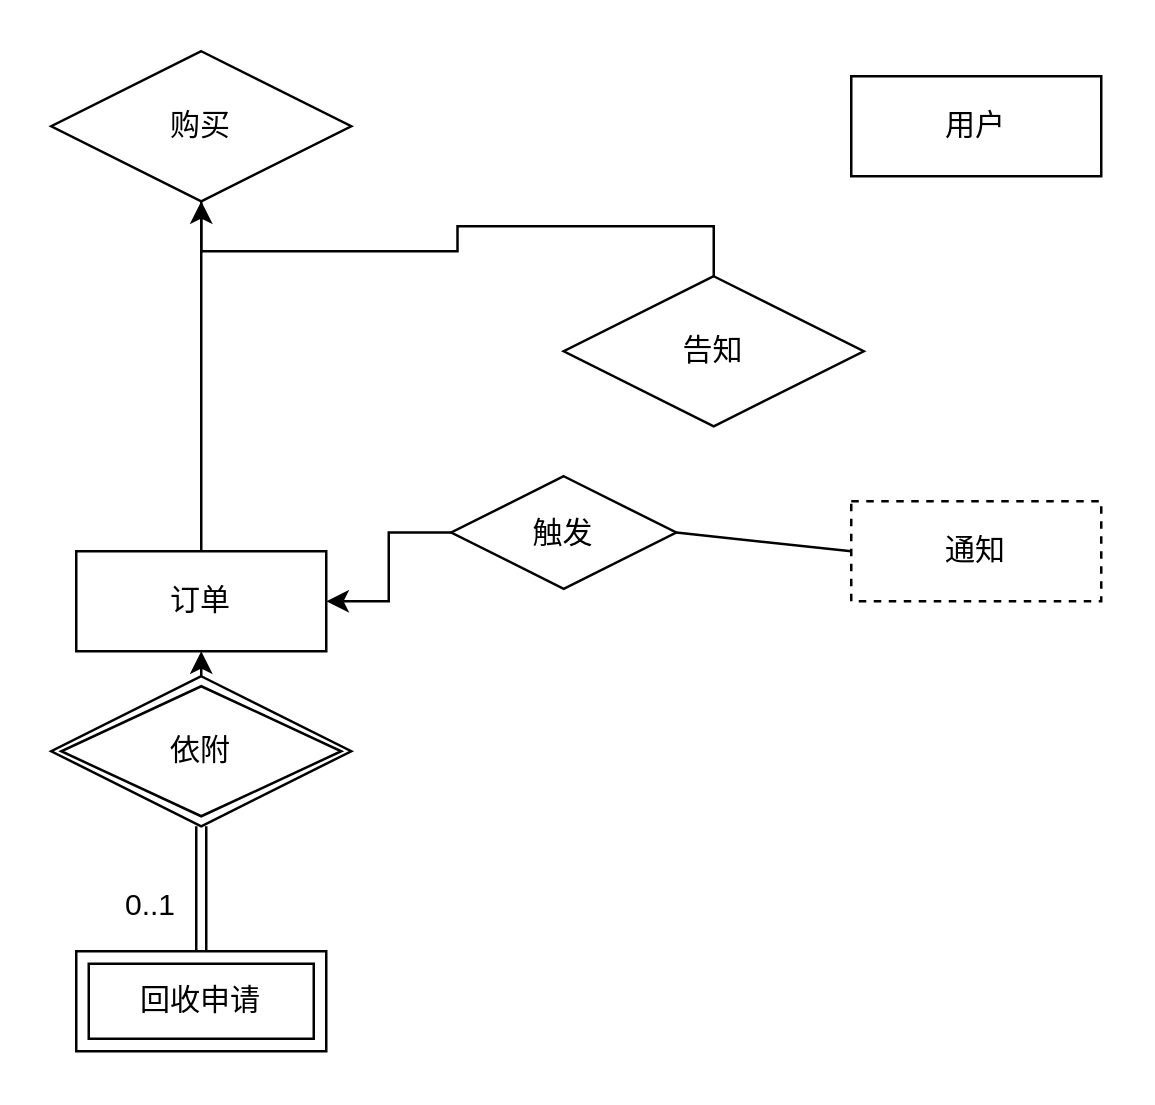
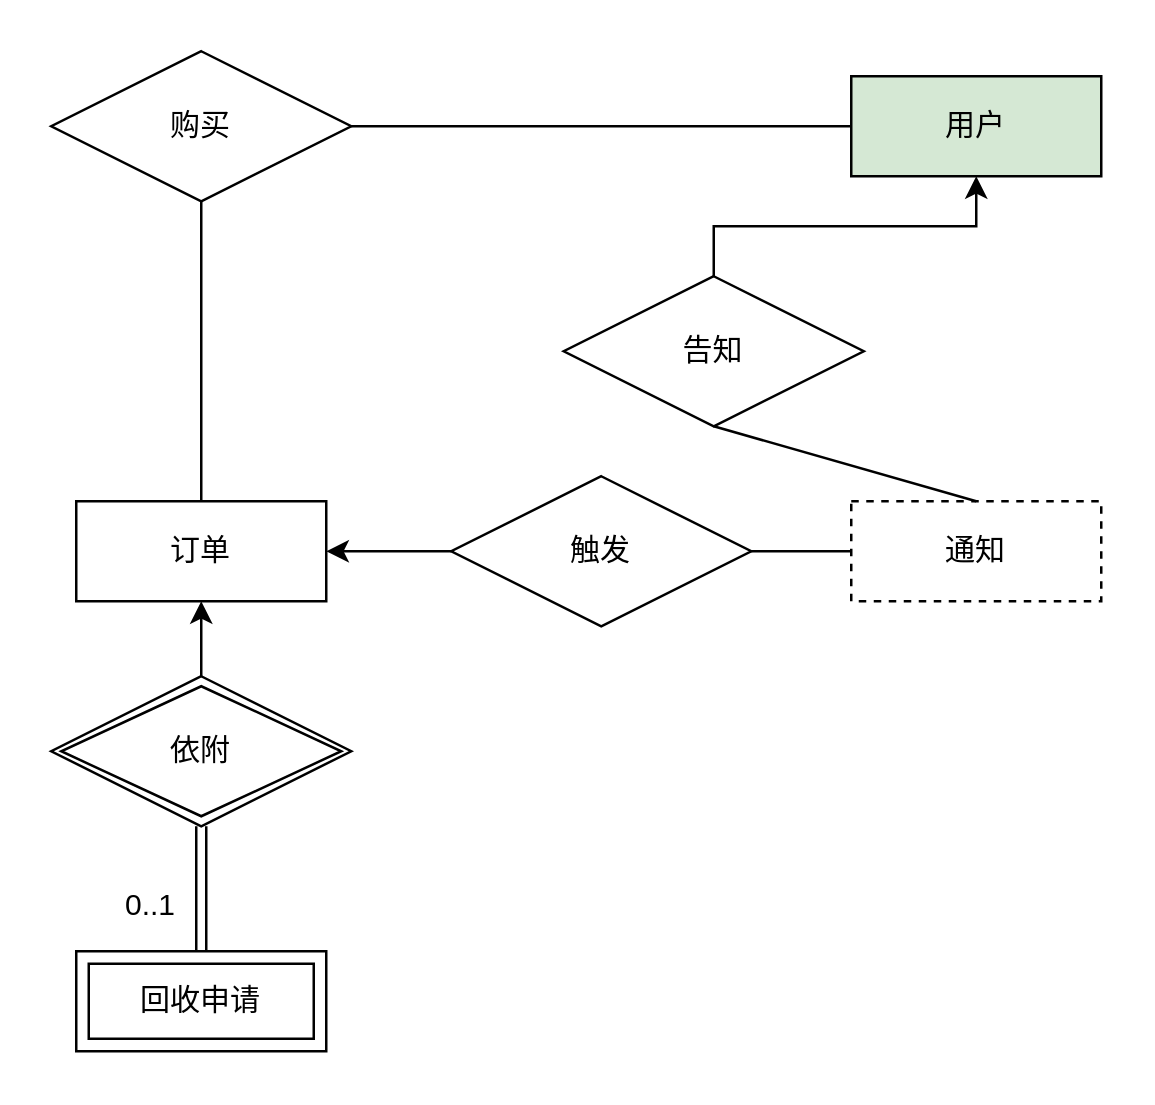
none -> (601, 126)
(976, 126) -> (976, 126)
(458, 234) -> (860, 226)
none -> (845, 464)
(564, 533) -> (601, 551)
(201, 601) -> (201, 551)
